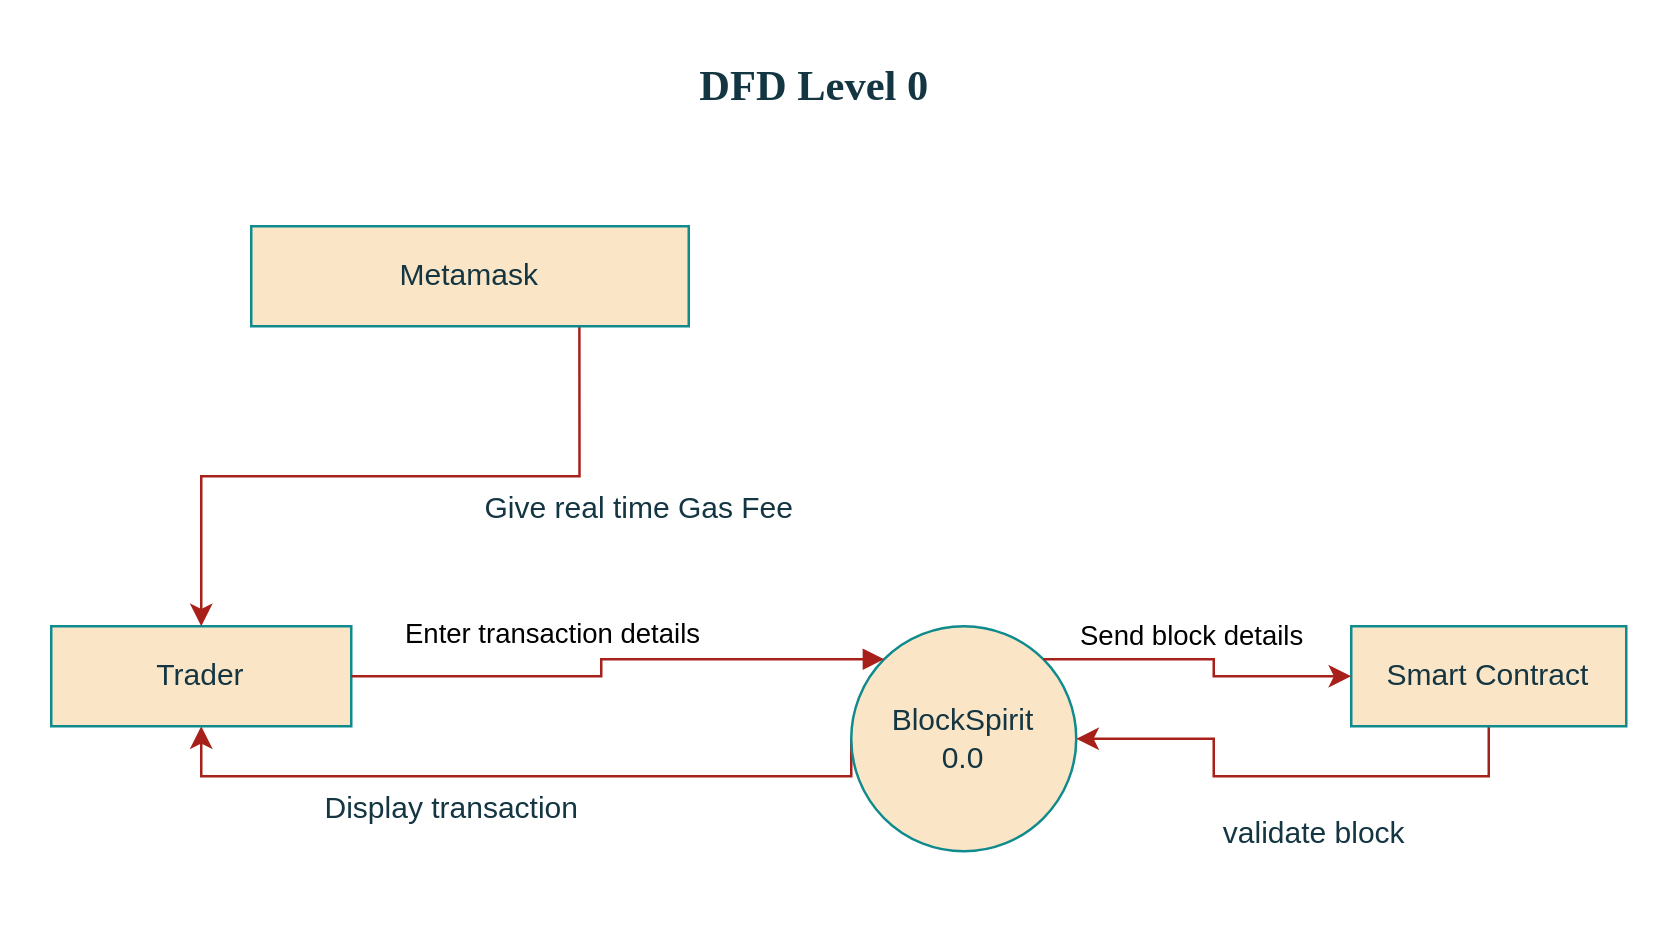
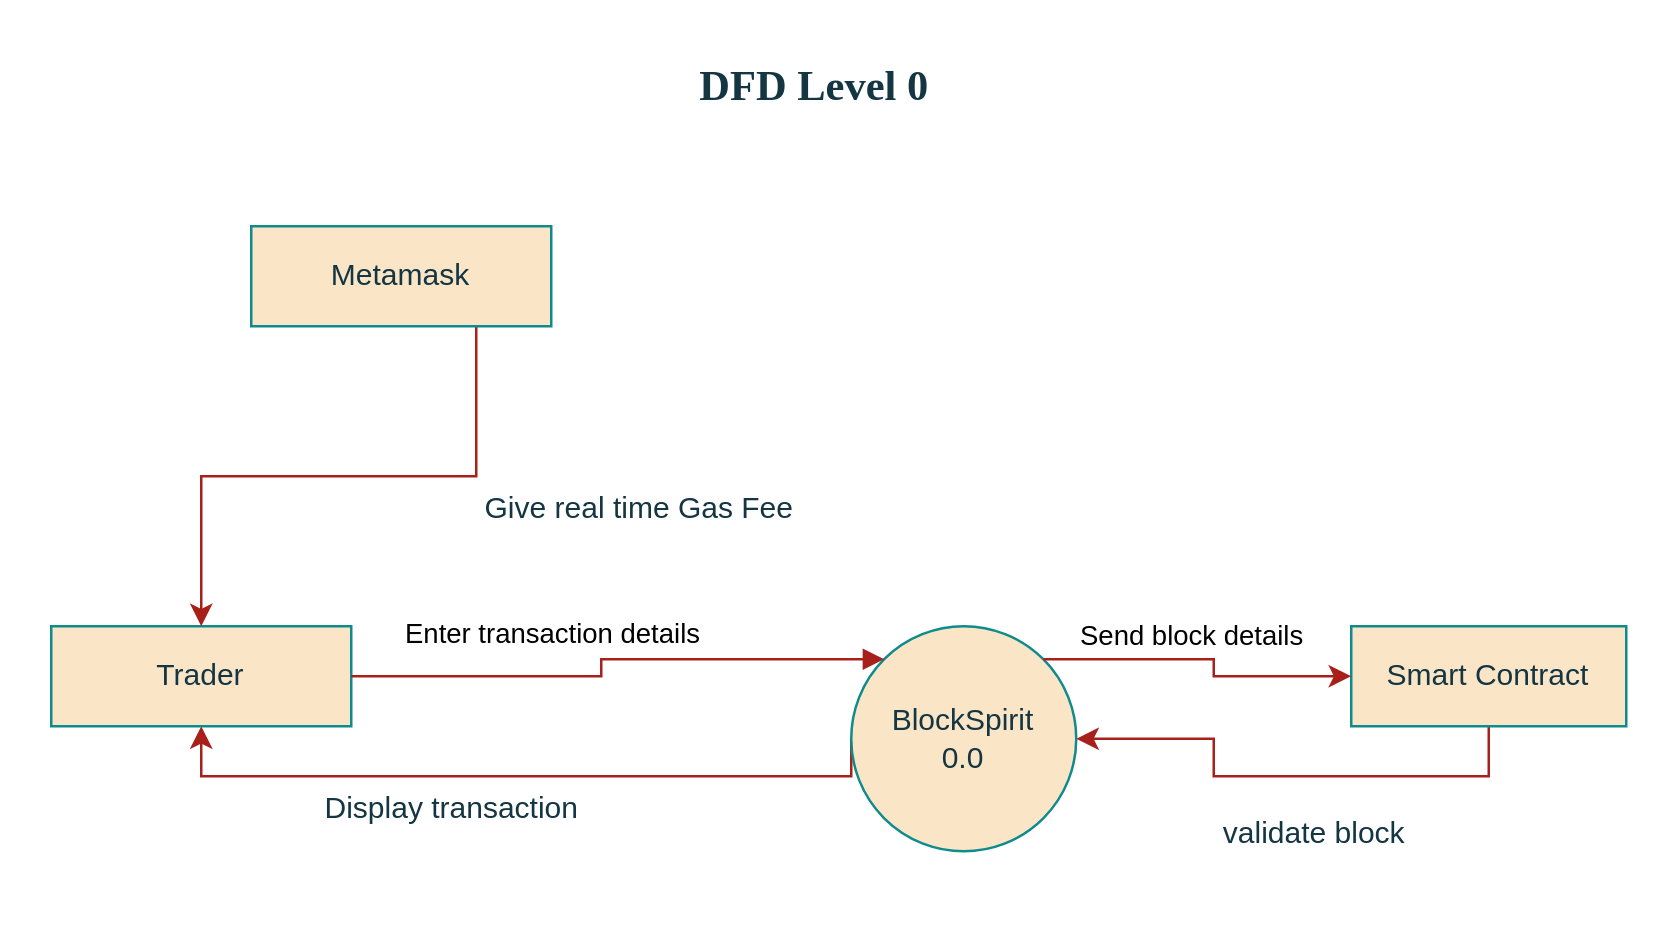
(470, 276) -> (401, 276)
